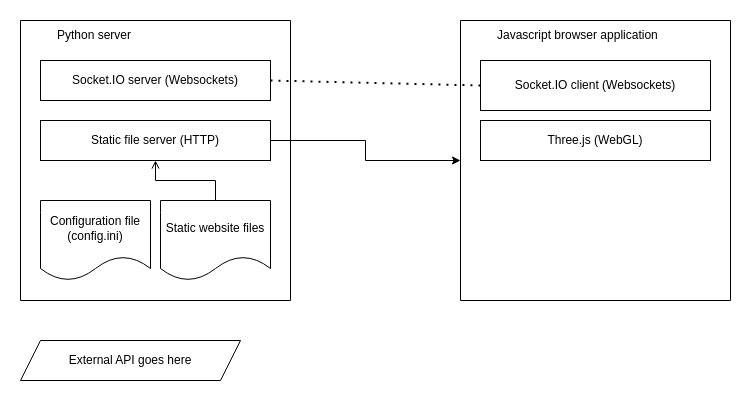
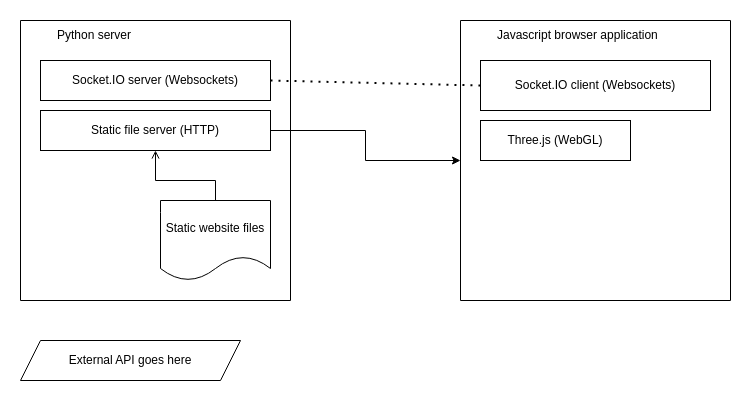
(156, 141) -> (156, 131)
(596, 141) -> (556, 141)
(96, 241) -> none
